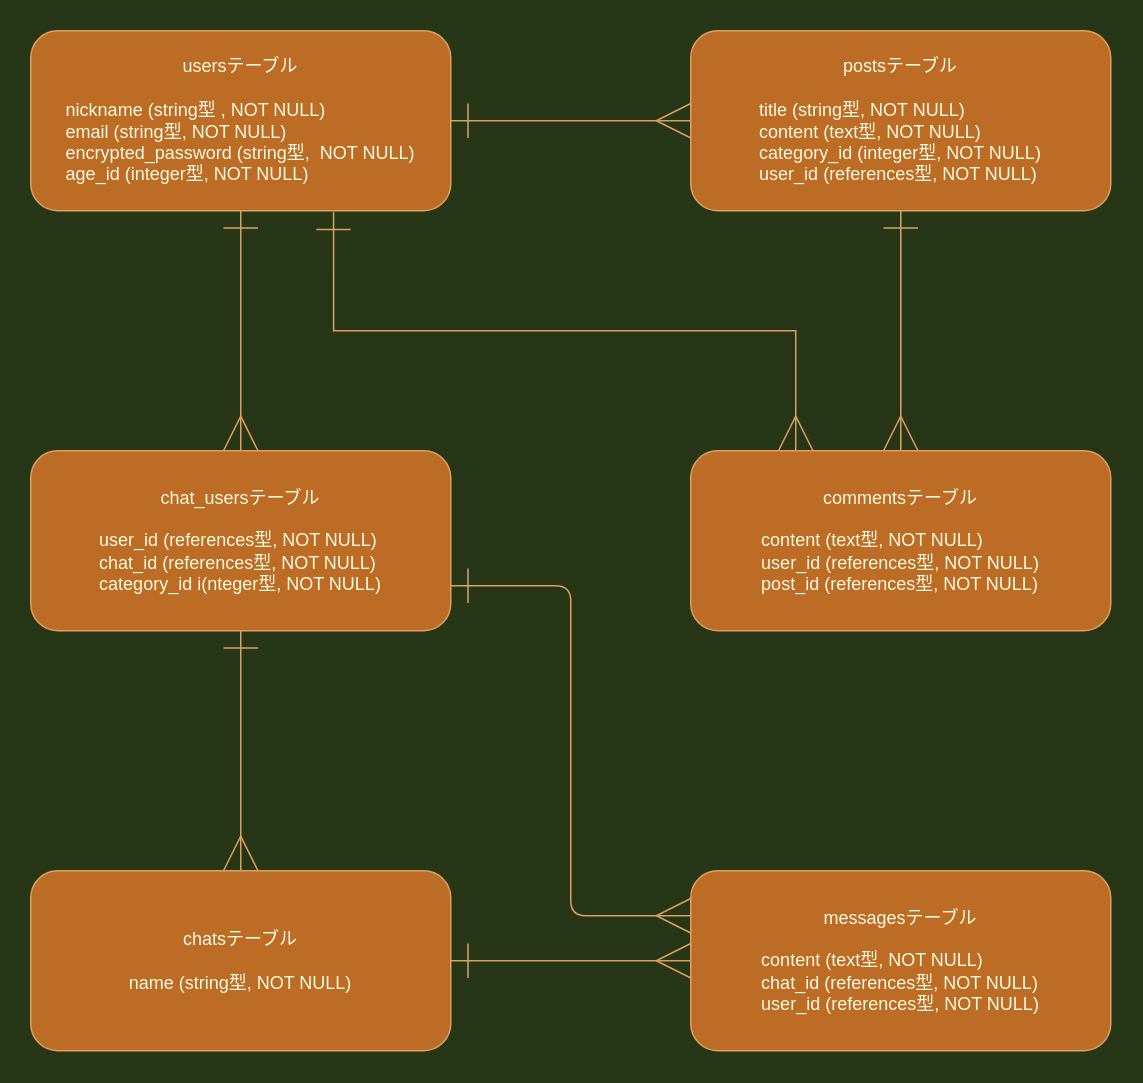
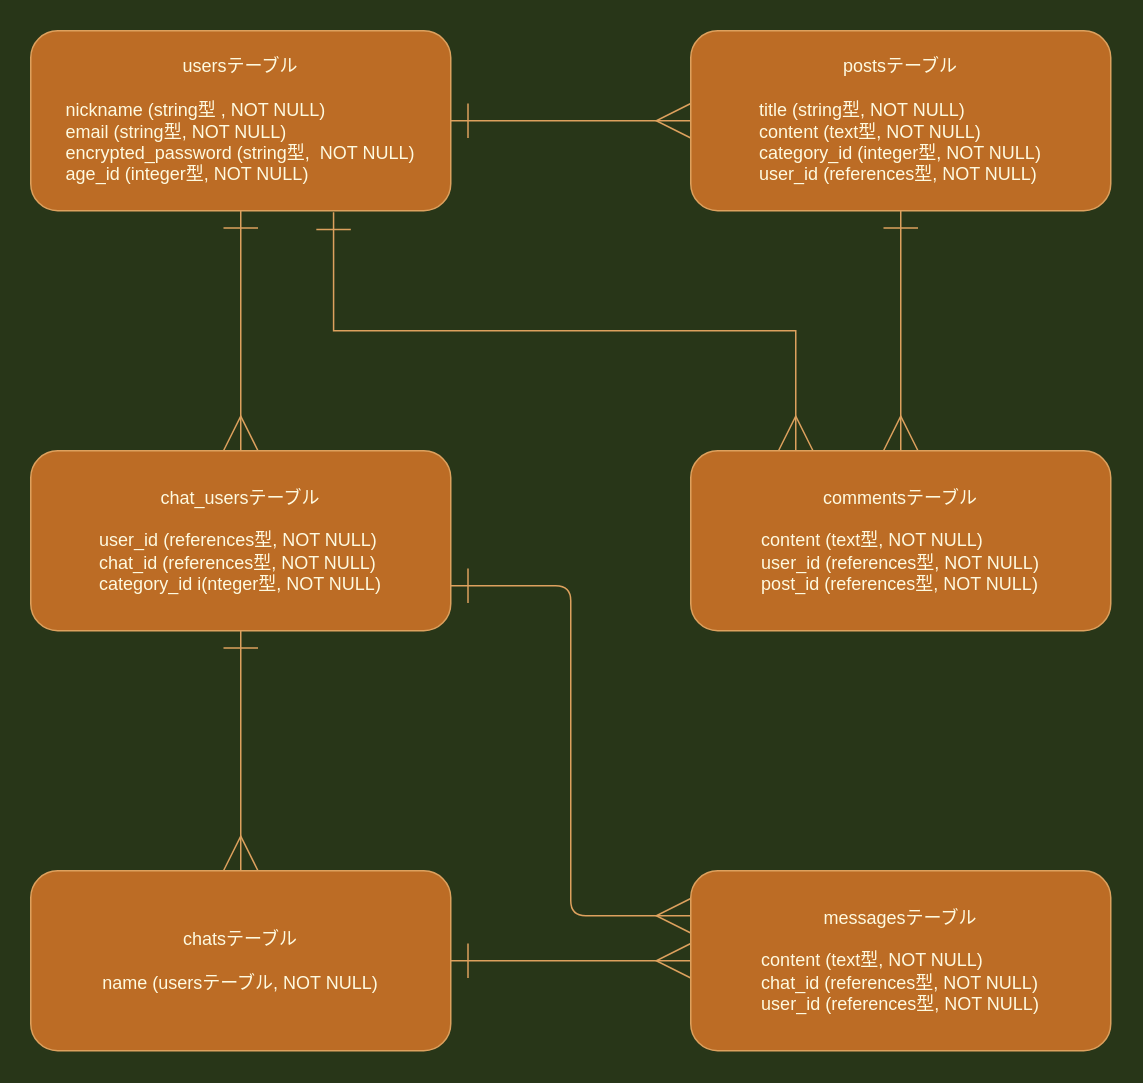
(241, 961) -> (241, 961)
